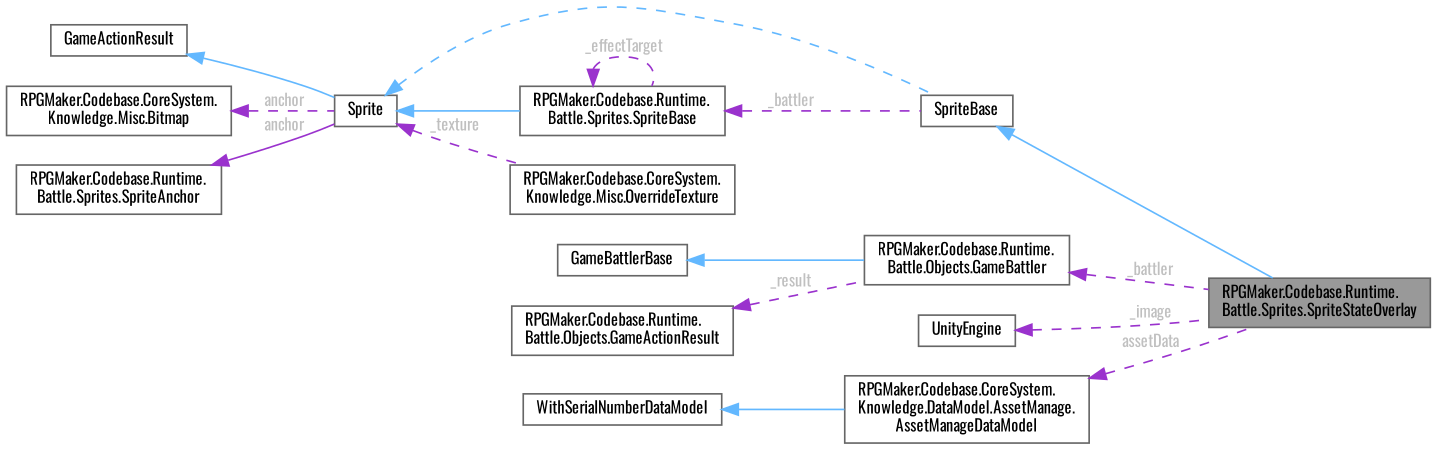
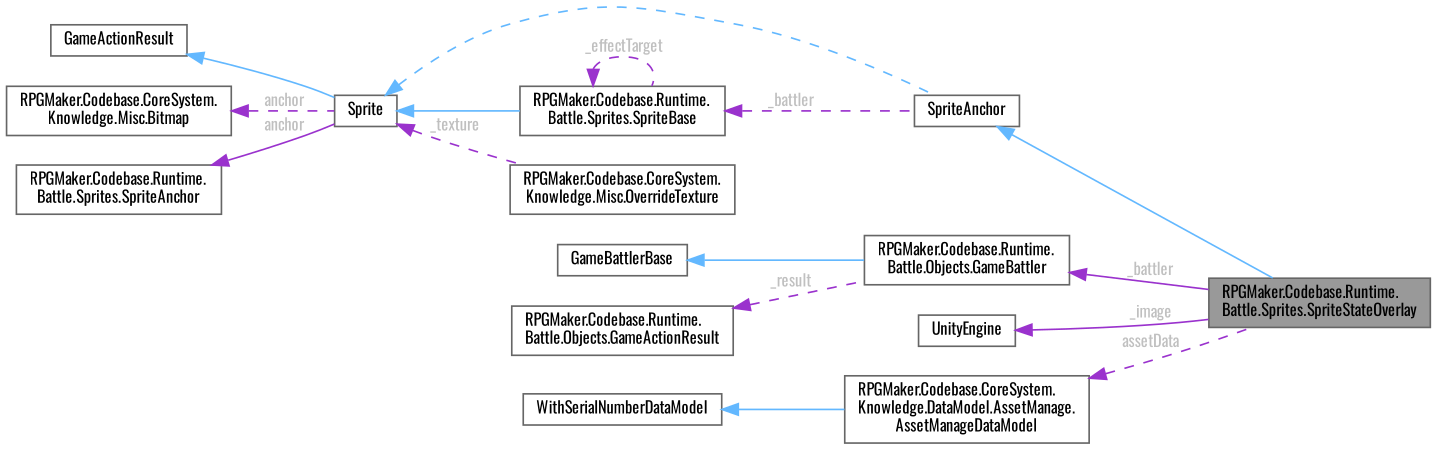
(967, 111) -> (967, 111)
(1147, 282) -> (1147, 282)
(1120, 327) -> (1120, 327)
